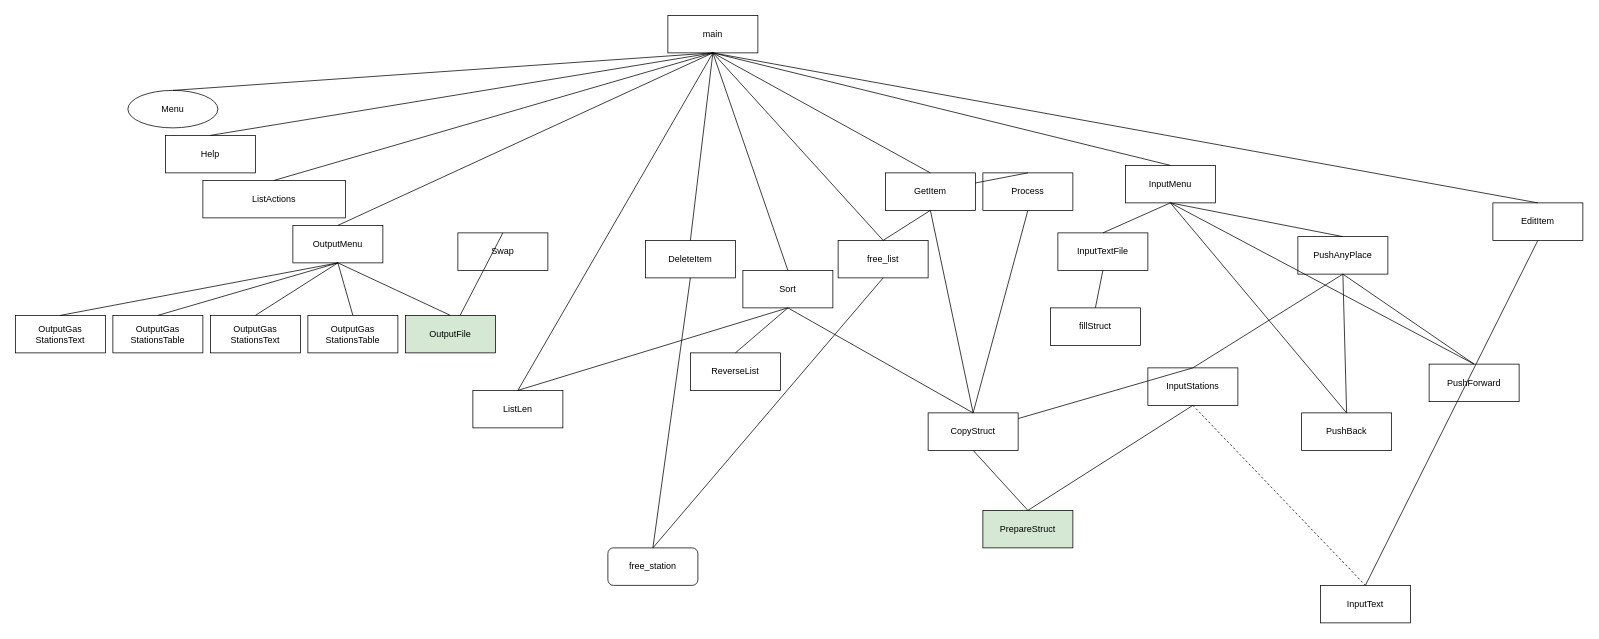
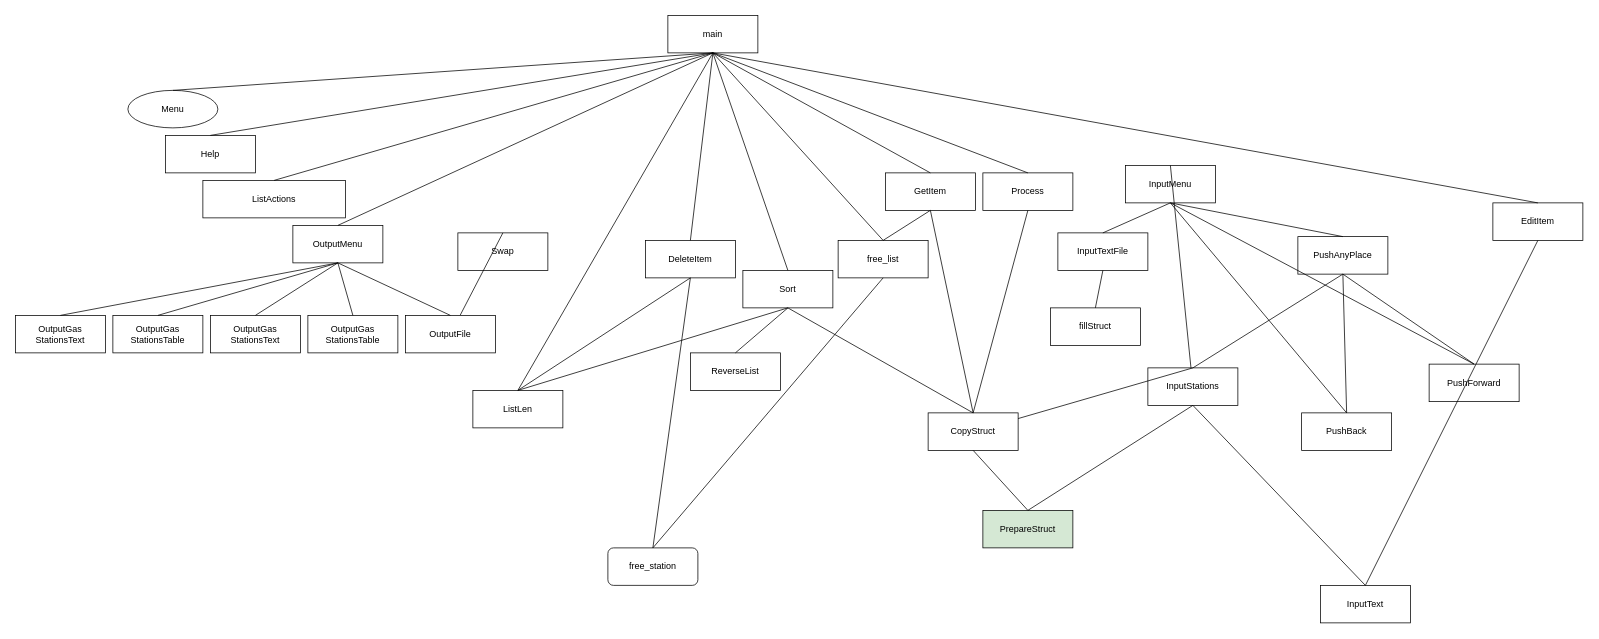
(948, 111) -> (1183, 288)
(1001, 178) -> (875, 114)
none -> (605, 333)
(450, 334) -> (450, 334)
(1278, 494) -> (1278, 494)
